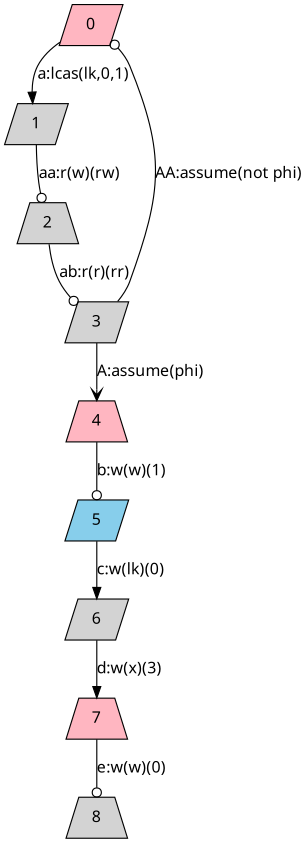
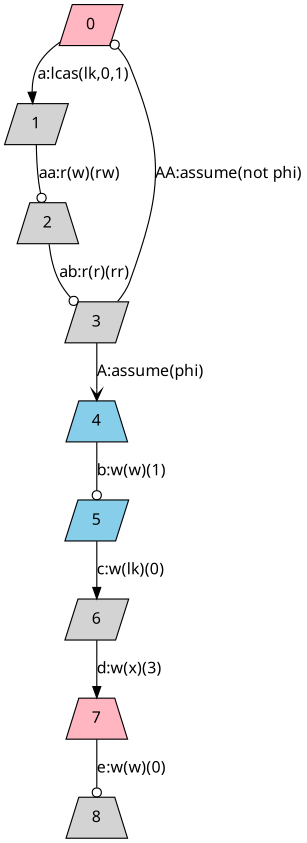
(97, 421) -> (97, 421)
